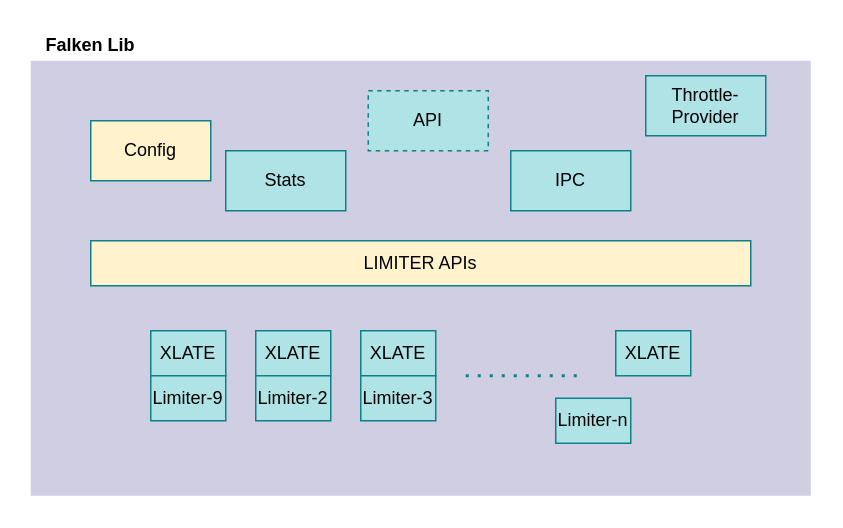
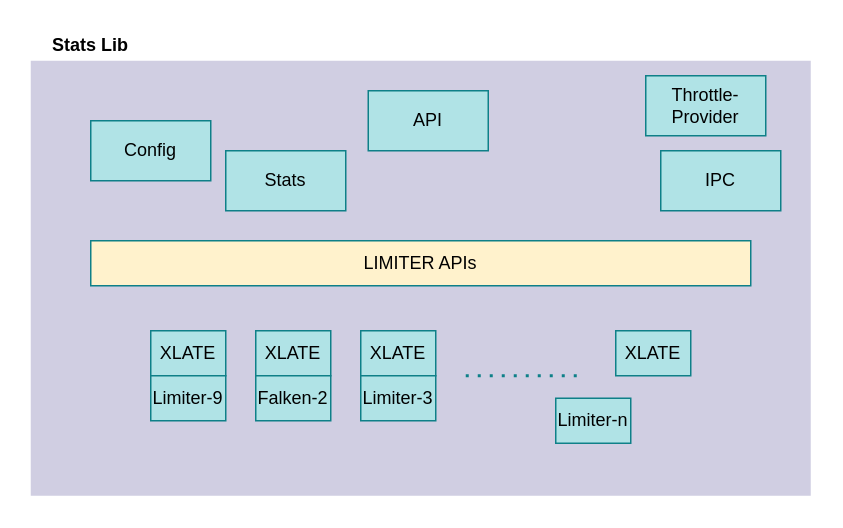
(91, 46) -> (91, 46)
(428, 121) -> (428, 121)
(151, 151) -> (151, 151)
(571, 181) -> (721, 181)
(293, 398) -> (293, 398)
